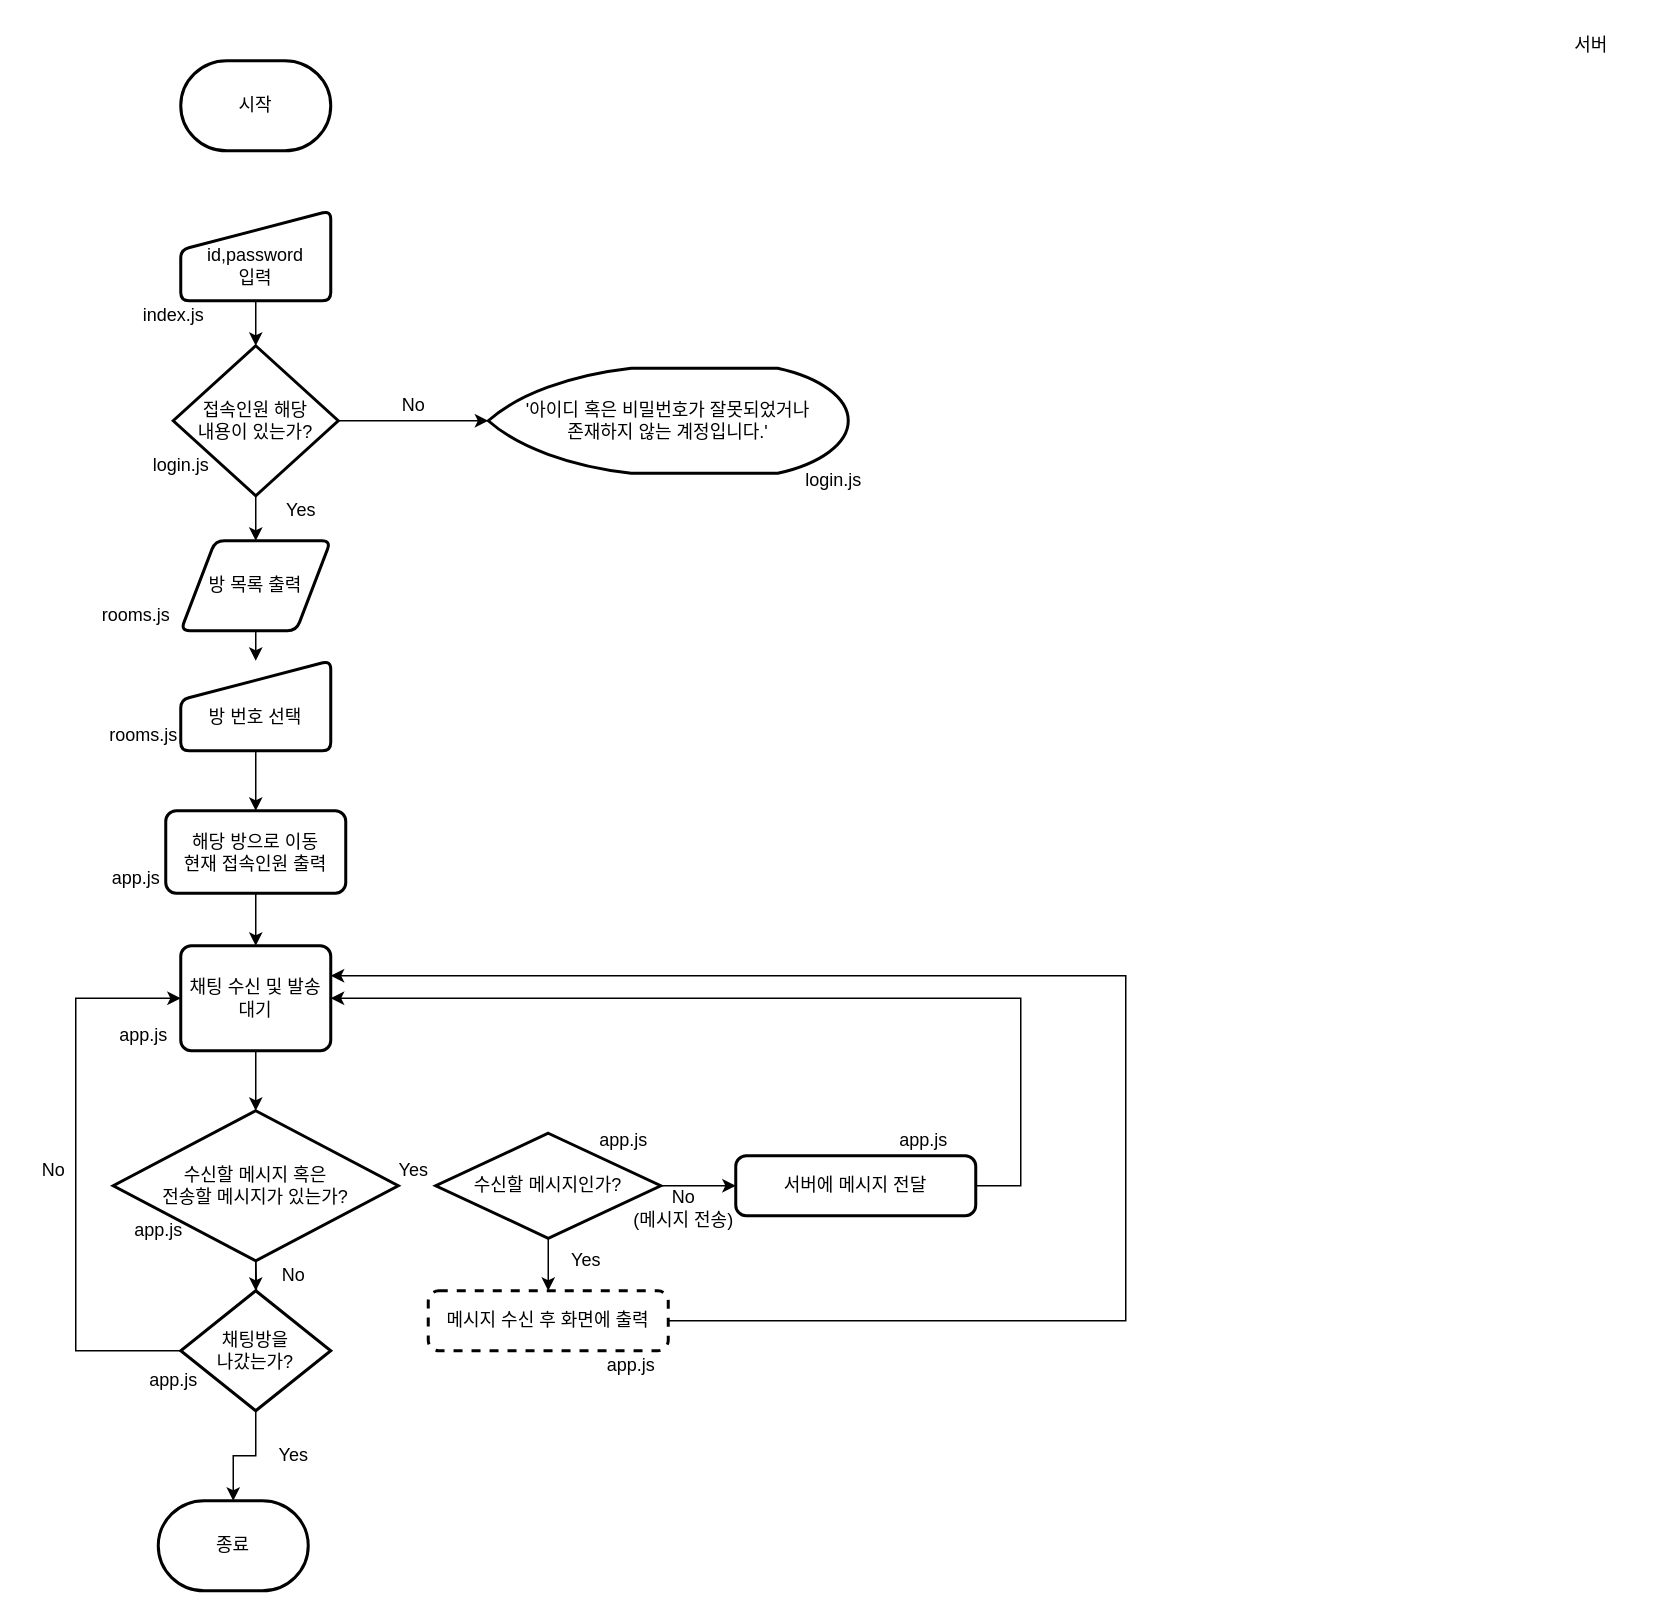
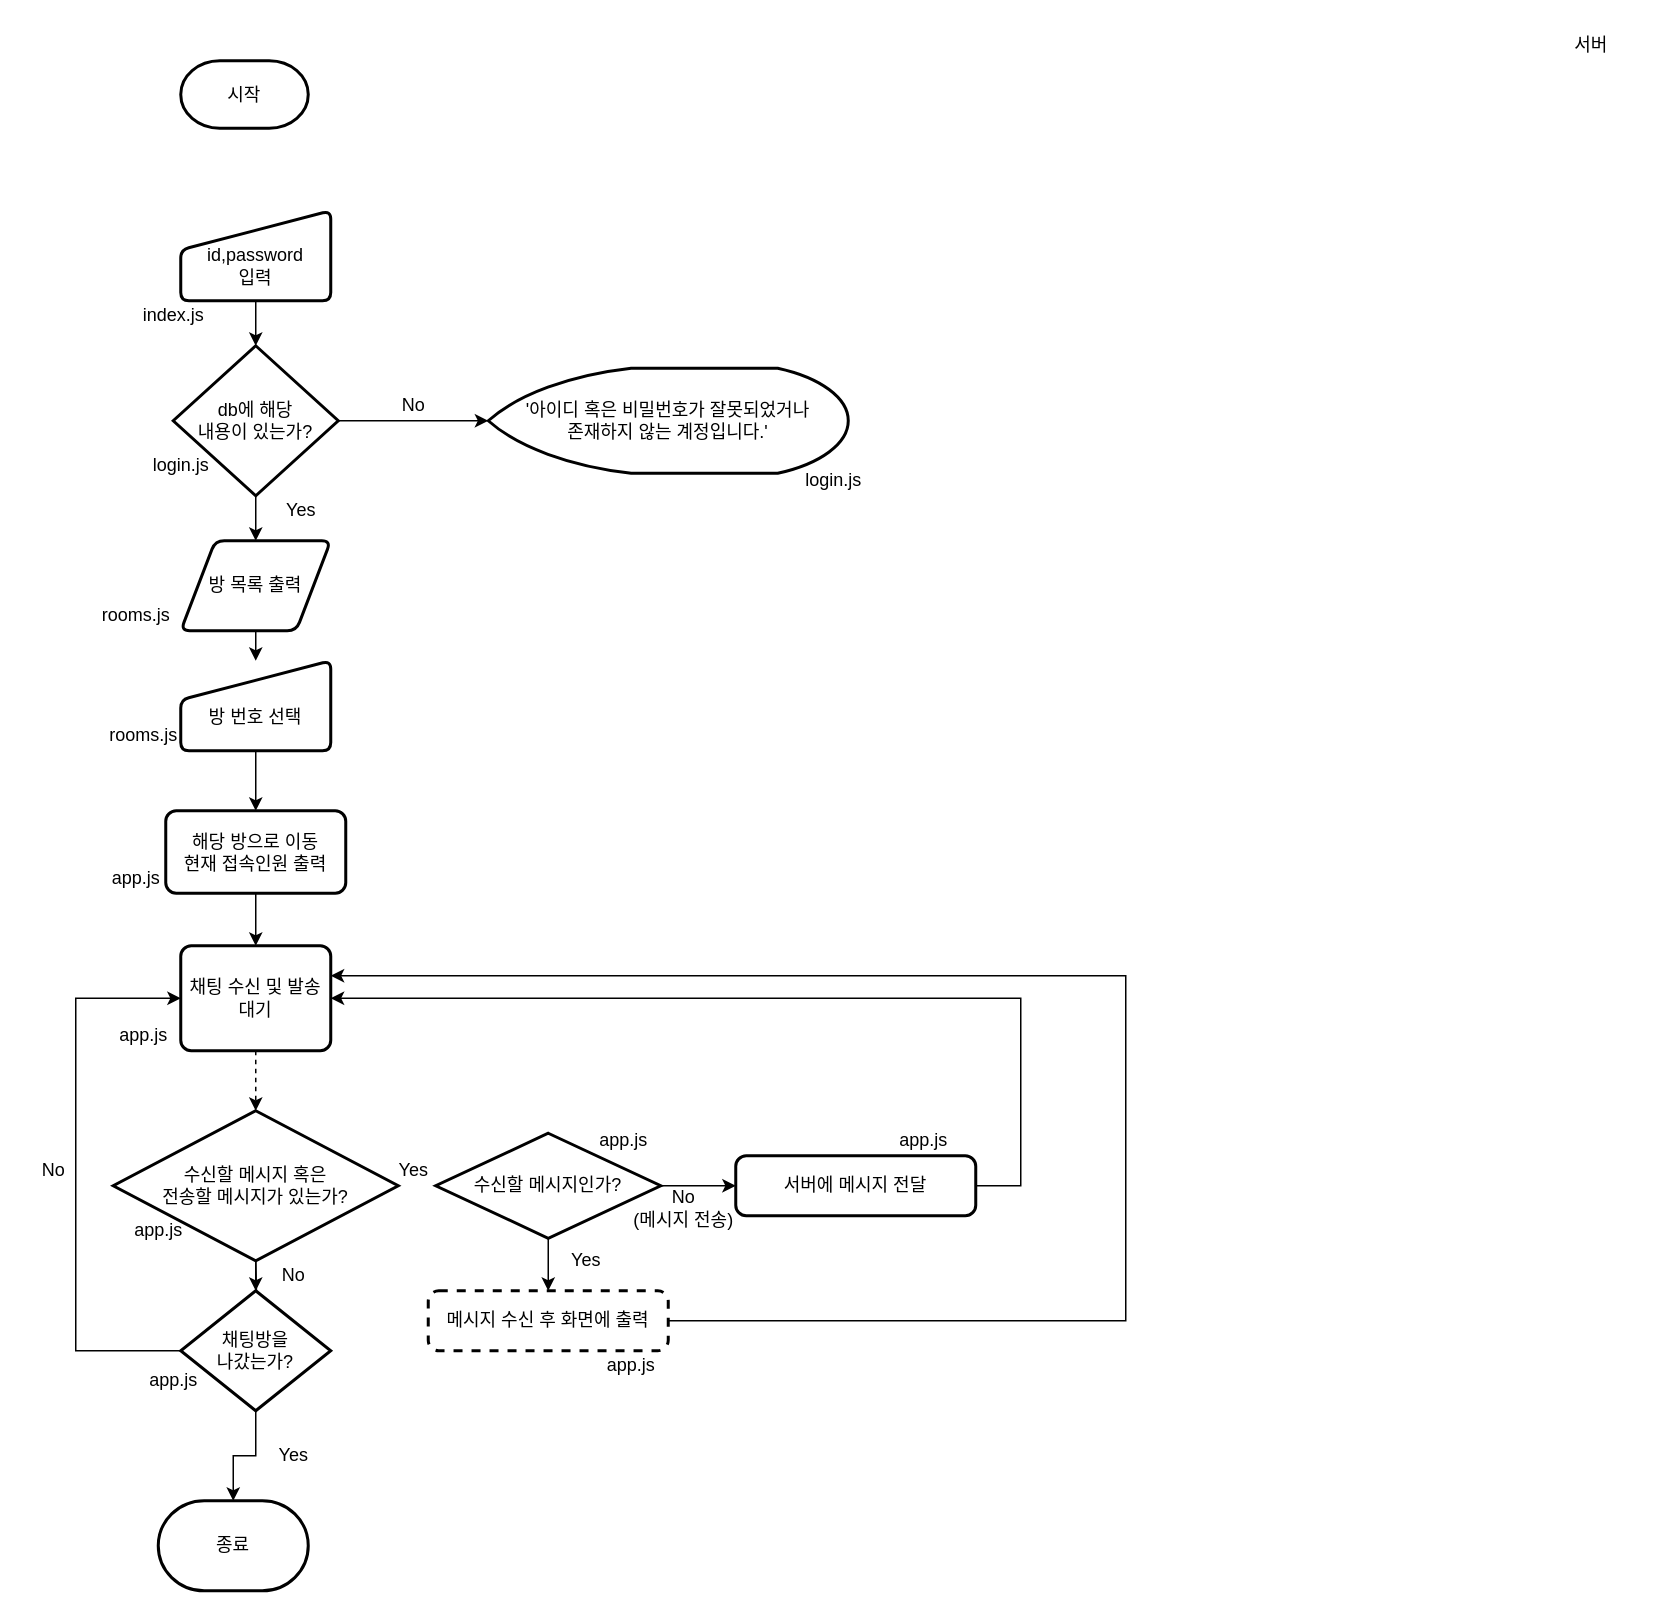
(256, 106) -> (245, 95)
(256, 421) -> (256, 421)
(256, 1075) -> (256, 1075)
